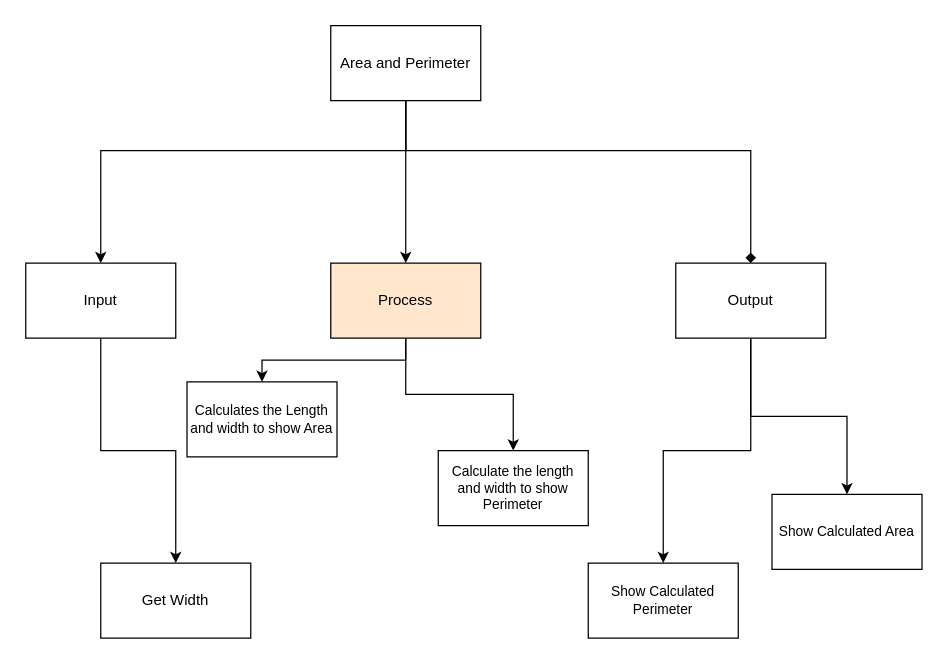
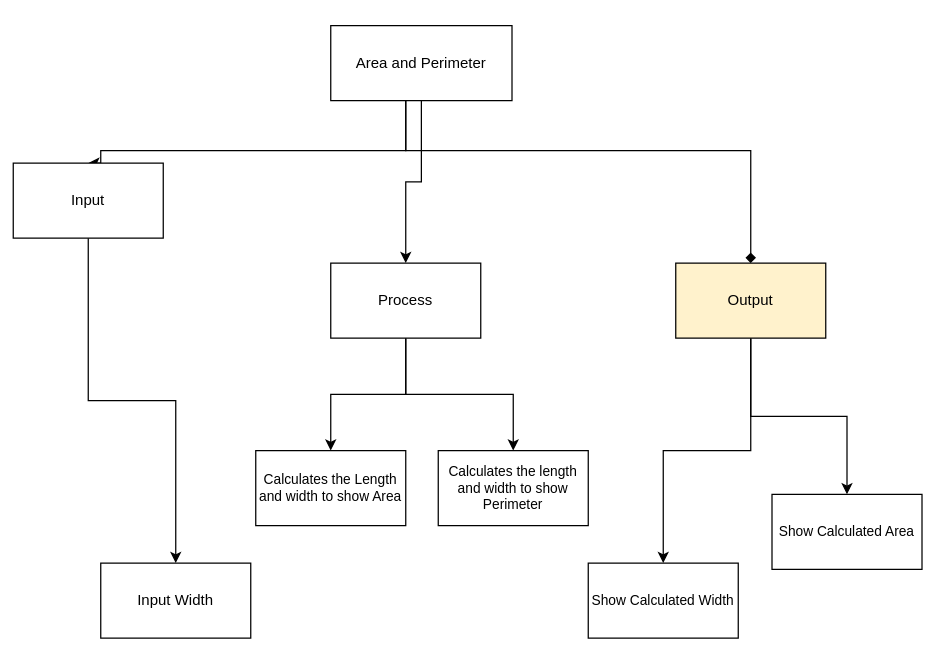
(406, 63) -> (421, 63)
(101, 301) -> (88, 201)
(406, 301) -> (406, 301)
(751, 301) -> (751, 301)
(262, 419) -> (331, 488)
(513, 488) -> (513, 488)
(176, 601) -> (176, 601)
(663, 601) -> (663, 601)
